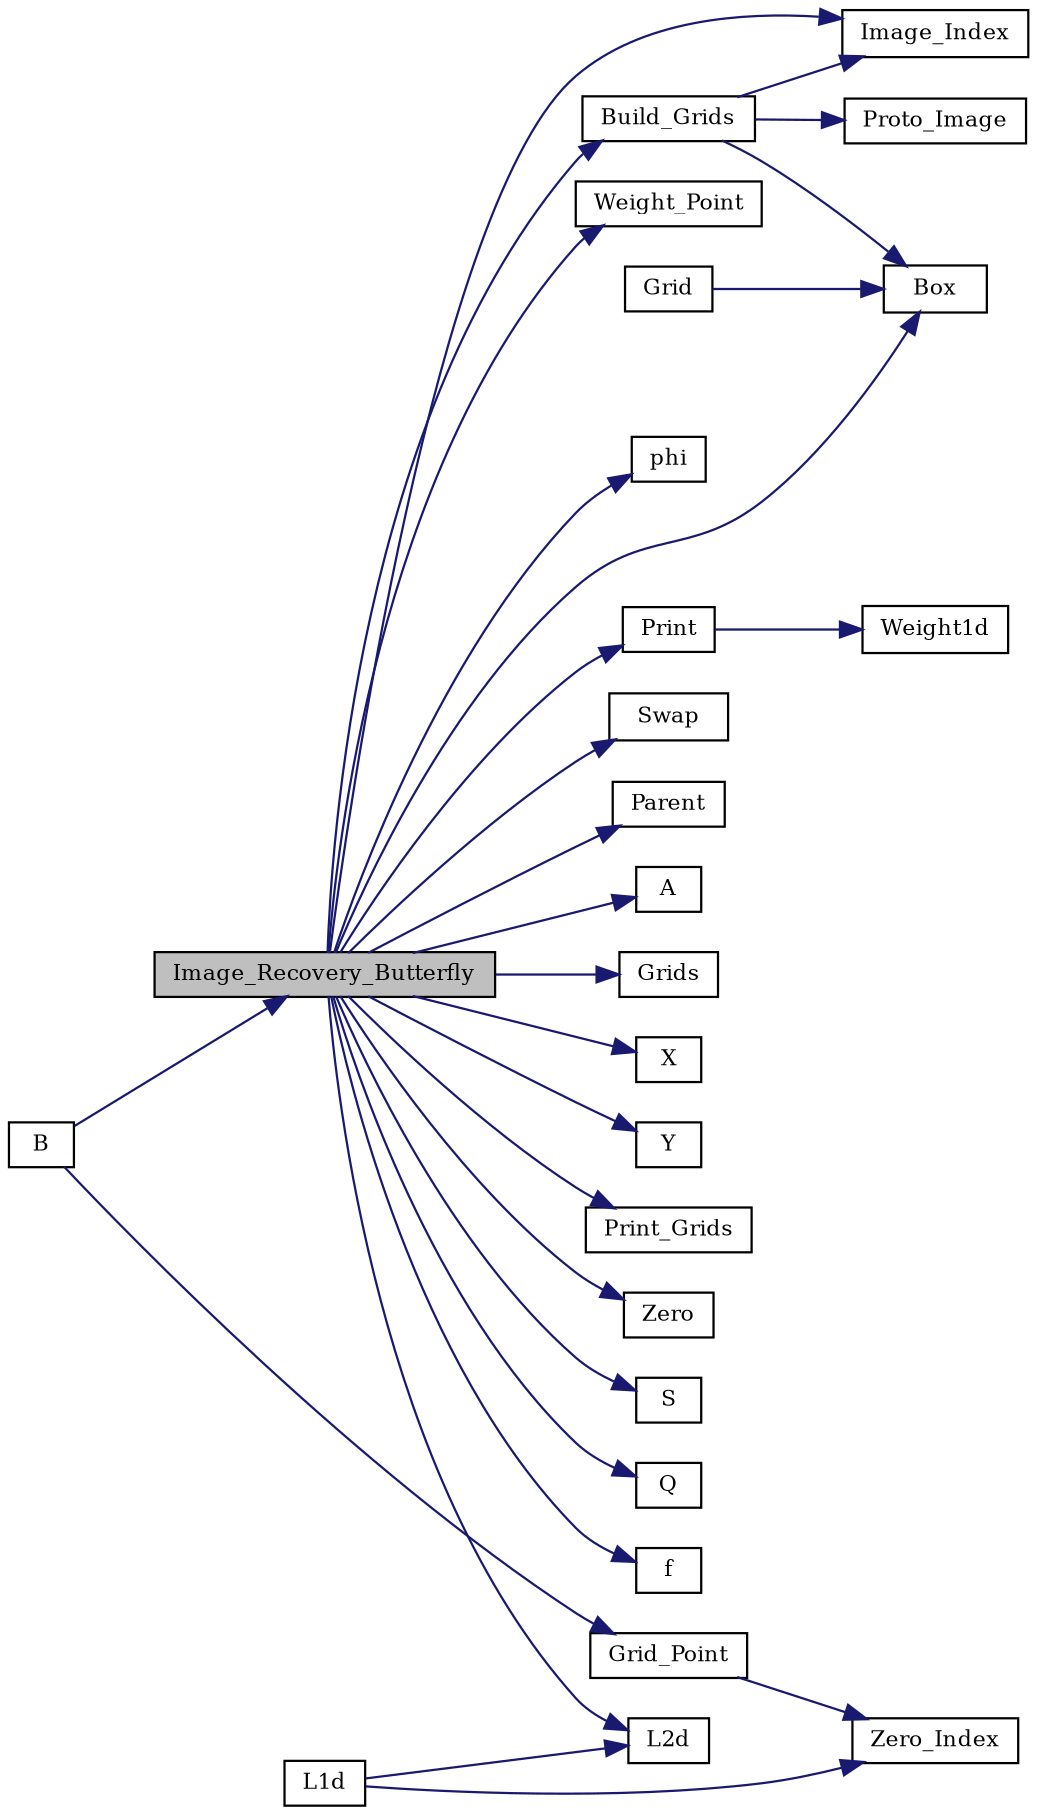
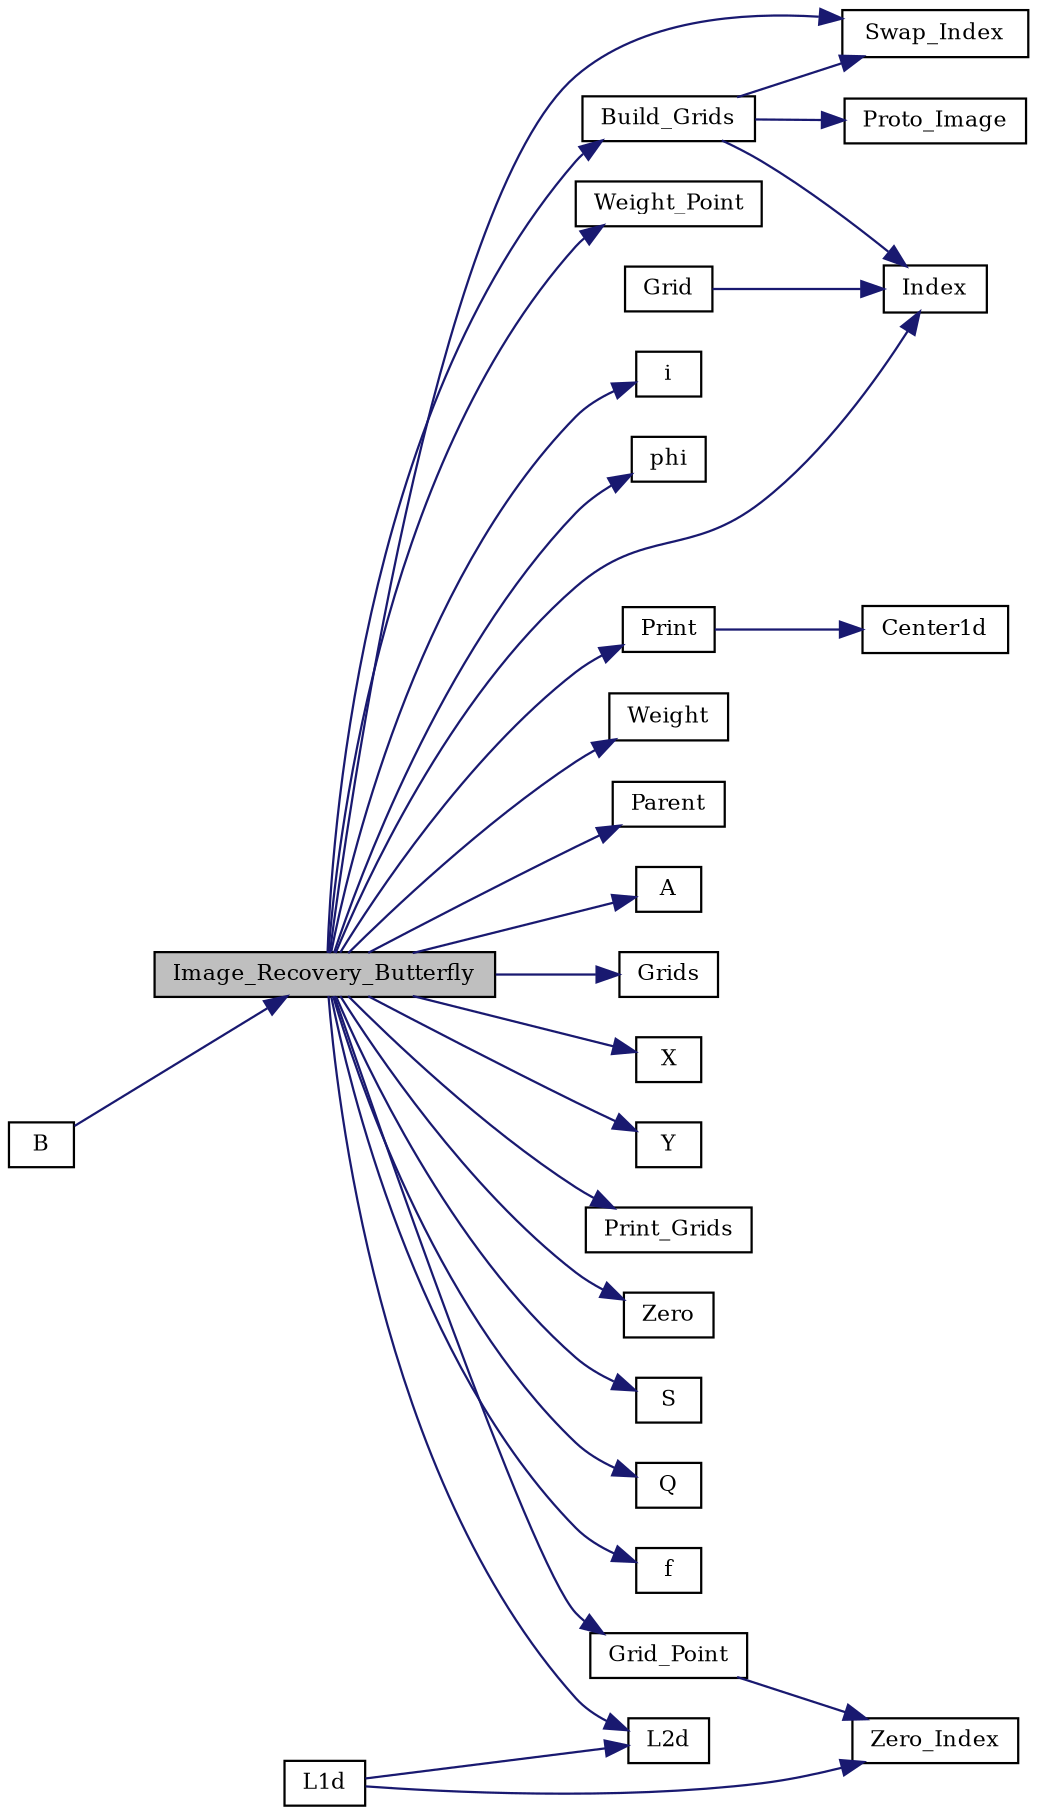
(935, 34) -> (935, 34)
(935, 289) -> (935, 289)
none -> (669, 374)
(935, 630) -> (935, 630)
(669, 717) -> (669, 717)
(316, 1411) -> (436, 1283)
